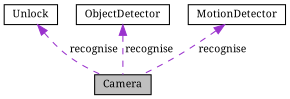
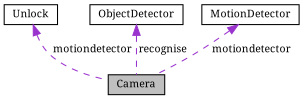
(93, 50) -> (92, 50)
(222, 50) -> (250, 50)
